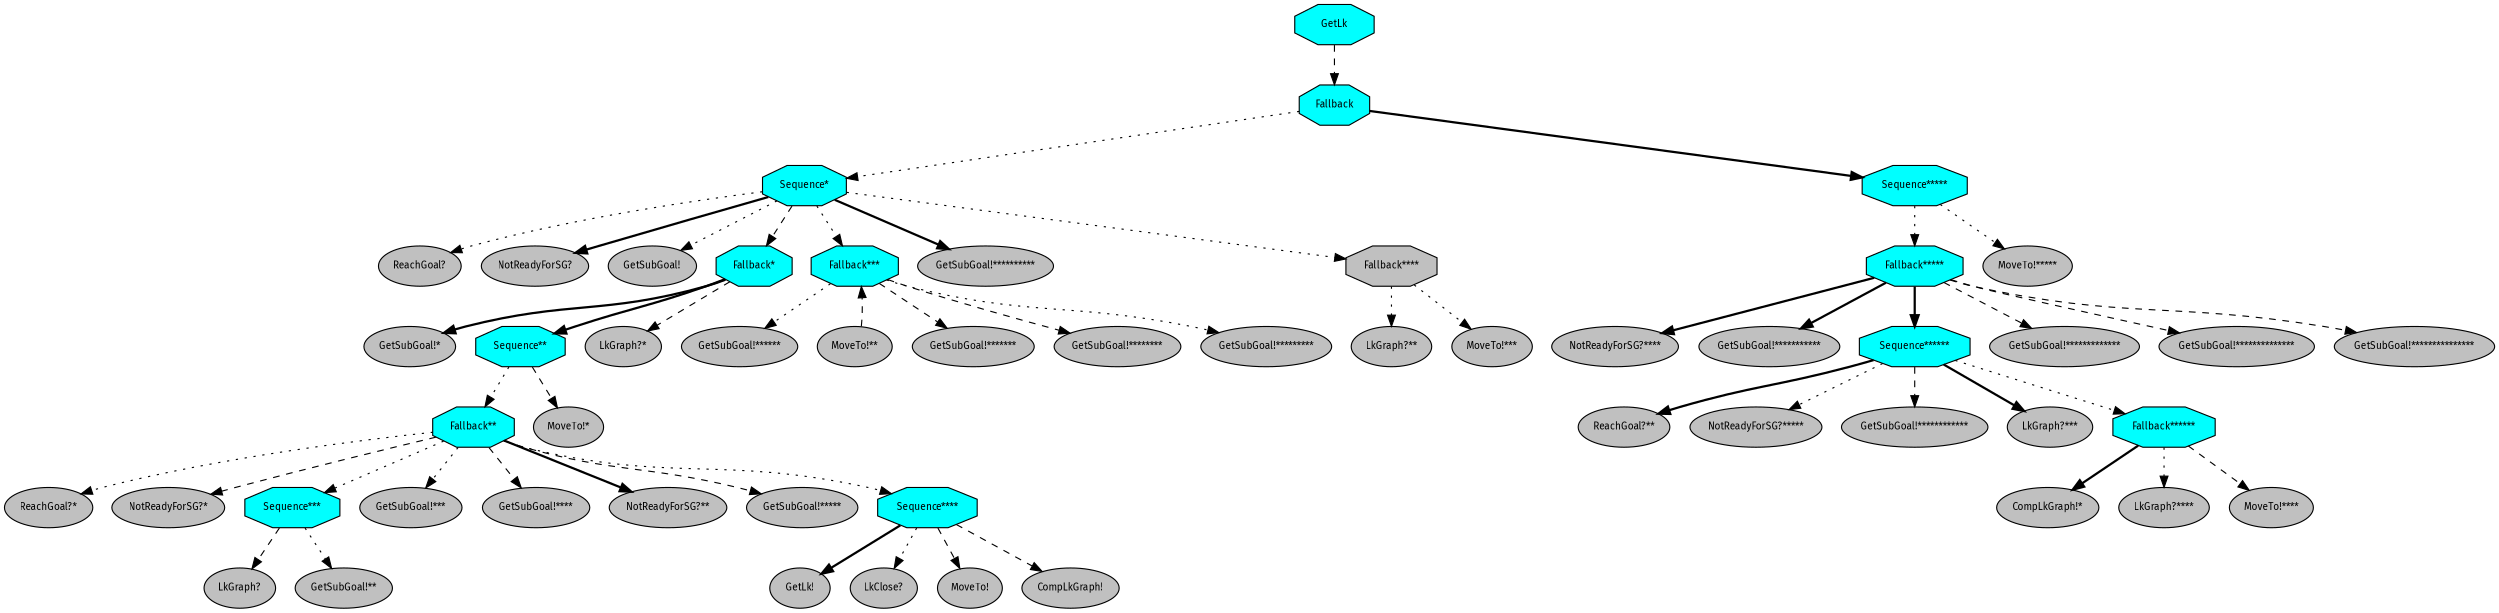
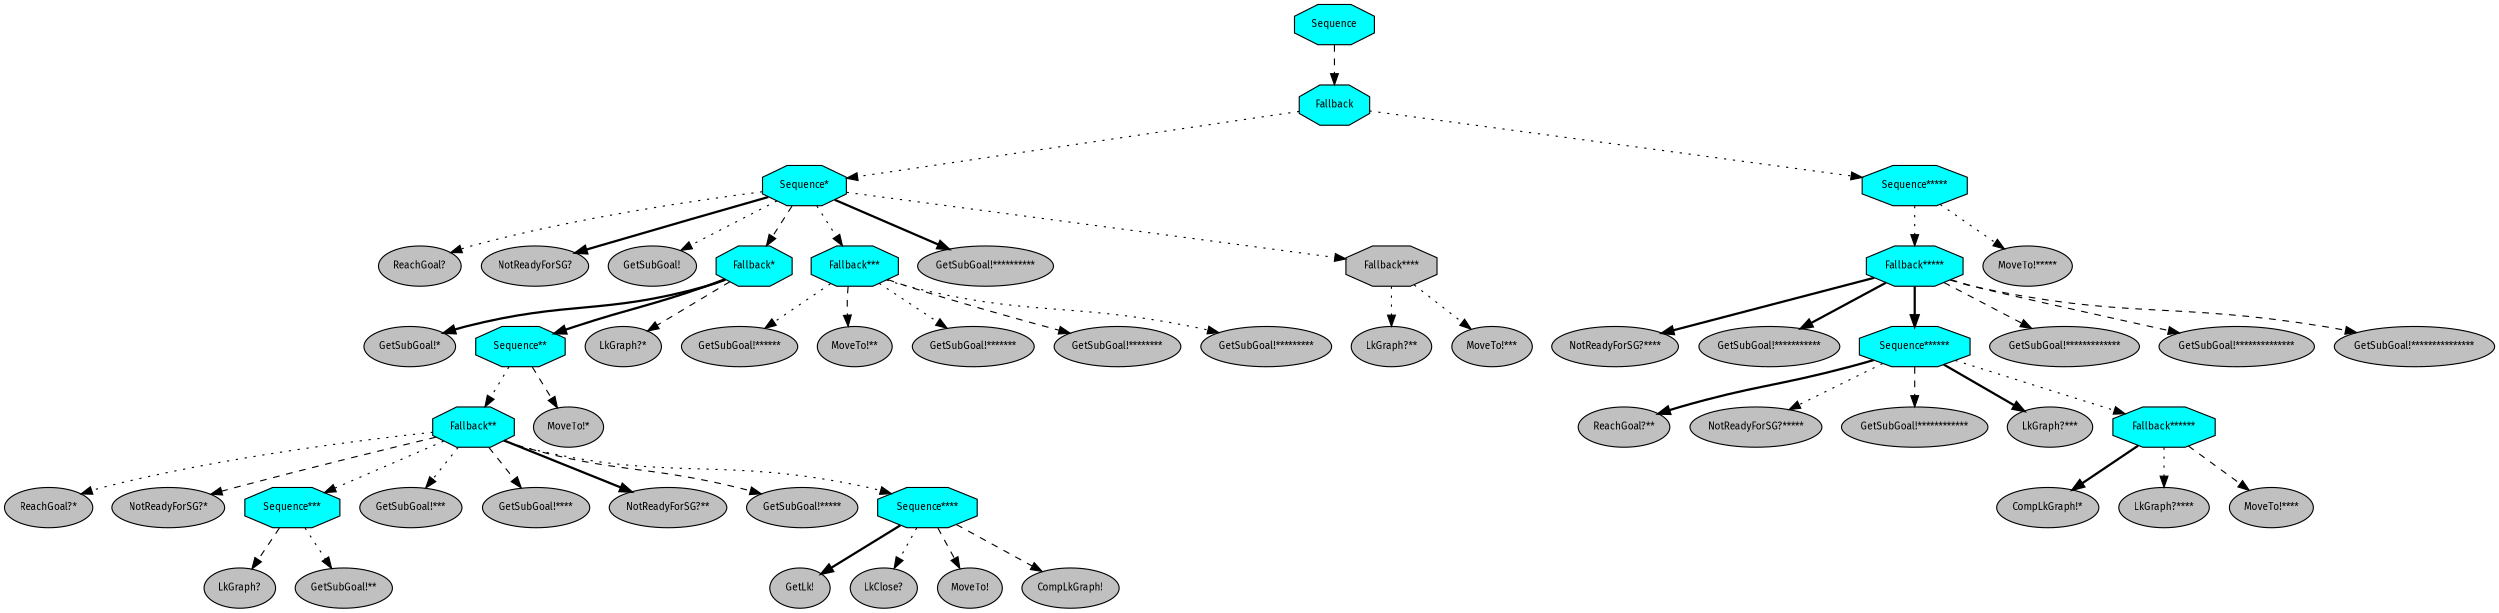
(1334, 25) -> (1334, 25)
(1610, 143) -> (1610, 143)
(908, 303) -> (908, 303)
(862, 312) -> (847, 301)
